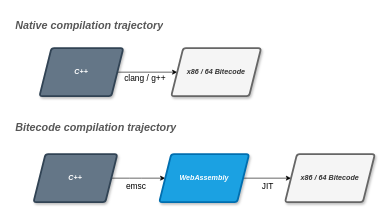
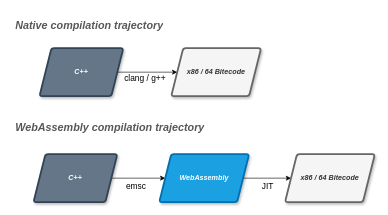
(72, 119) -> (78, 119)
